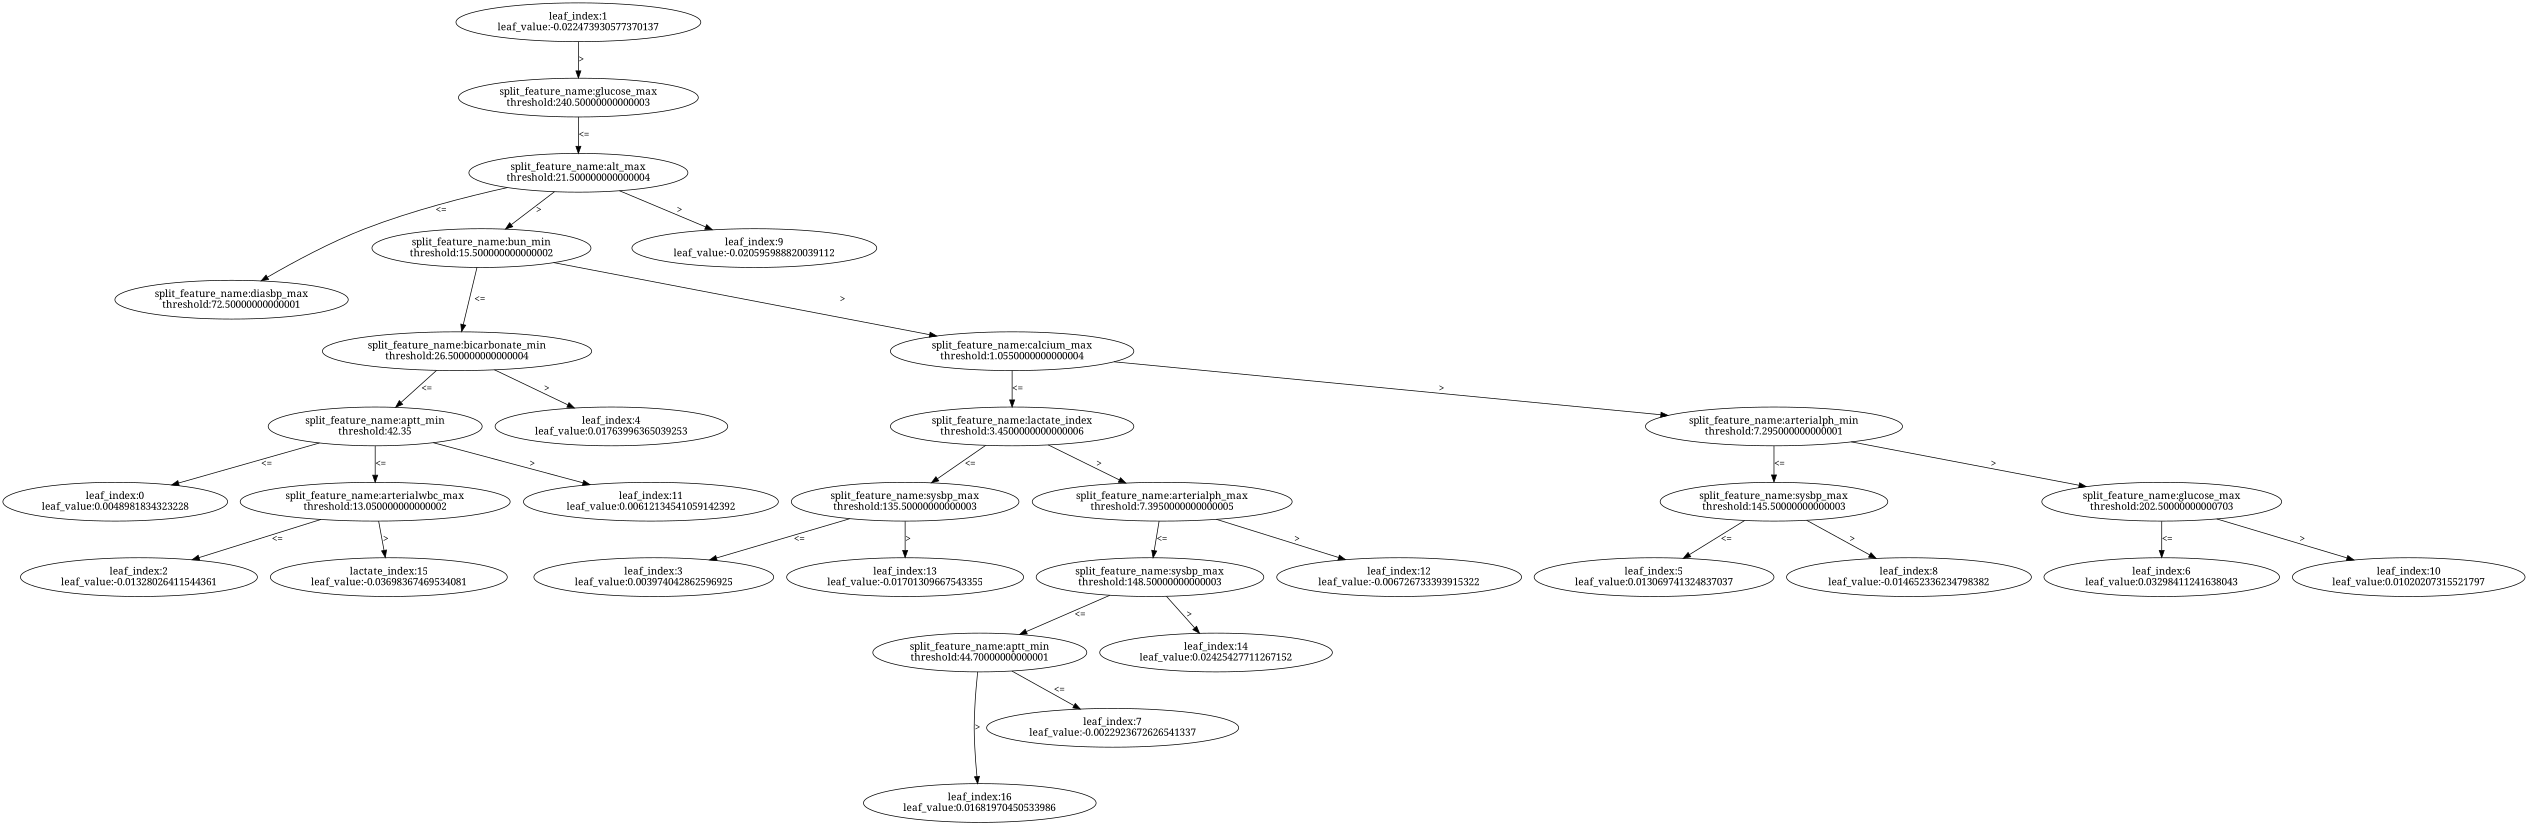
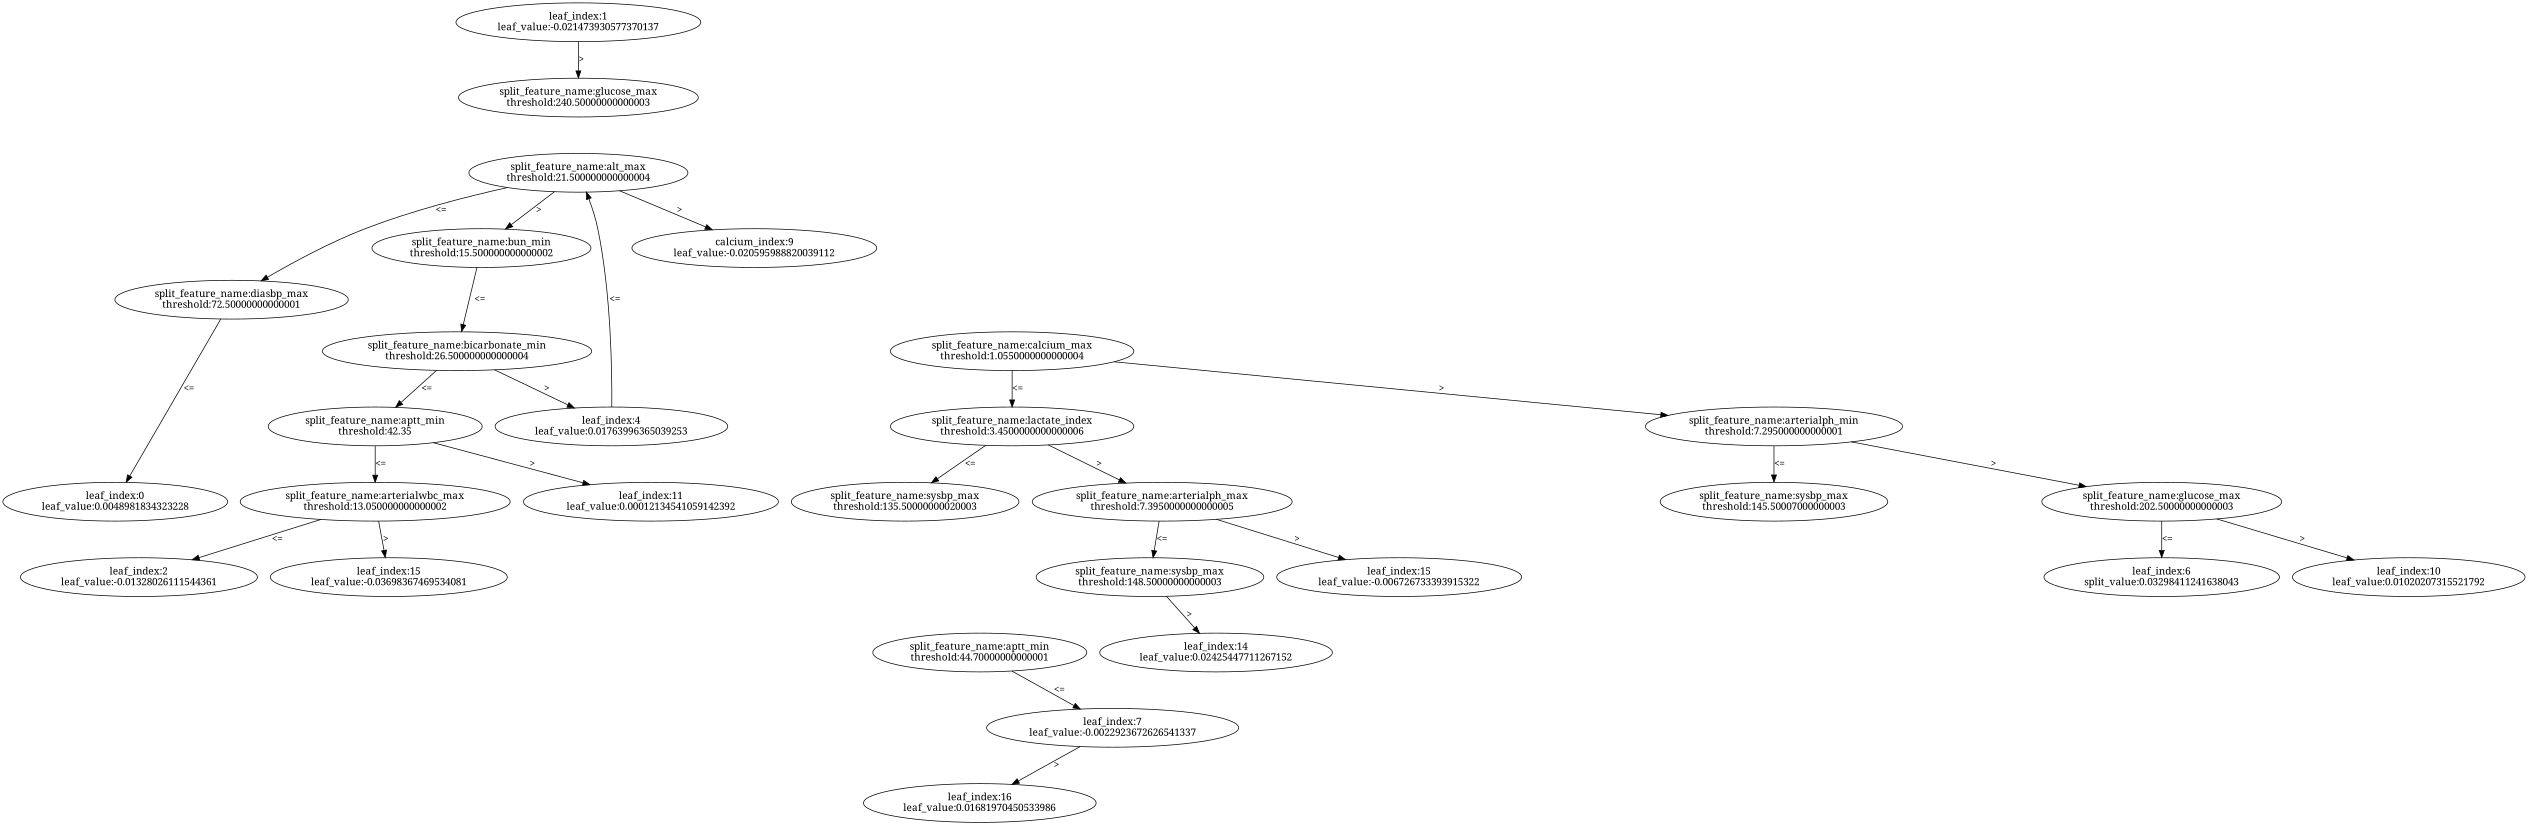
(578, 22) -> (578, 22)
(578, 131) -> (608, 302)
(754, 248) -> (754, 248)
(741, 299) -> none
(249, 463) -> (175, 397)
(651, 502) -> (651, 502)
(905, 502) -> (905, 502)
(1774, 502) -> (1774, 502)
(2162, 502) -> (2162, 502)
(139, 577) -> (139, 577)
(389, 577) -> (389, 577)
(654, 577) -> none
(905, 577) -> none
(1399, 577) -> (1399, 577)
(1654, 577) -> none
(1909, 577) -> none
(2162, 577) -> (2162, 577)
(2409, 577) -> (2409, 577)
(1068, 613) -> none
(1216, 652) -> (1216, 652)
(974, 724) -> (1049, 764)
